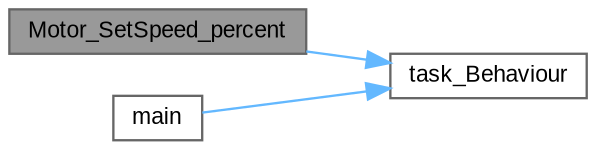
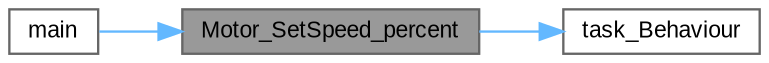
(285, 102) -> (129, 32)
